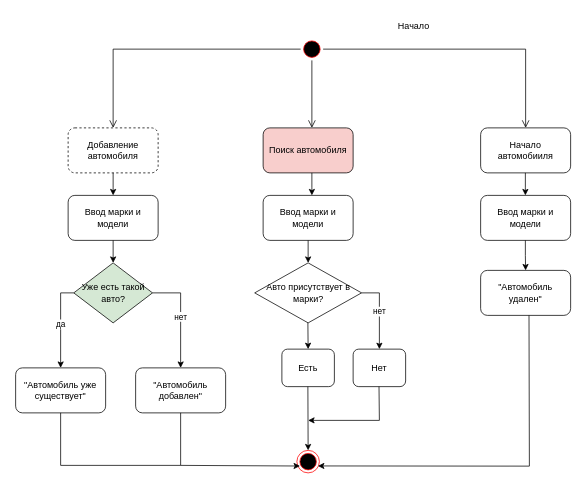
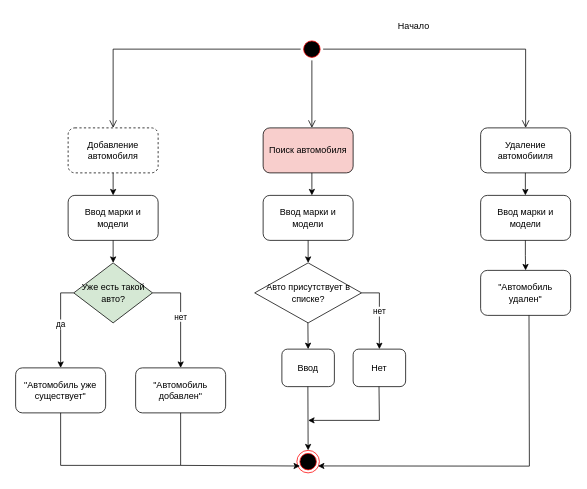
(525, 150) -> (525, 150)
(308, 293) -> (308, 293)
(308, 368) -> (308, 368)
